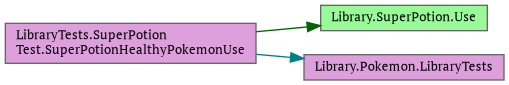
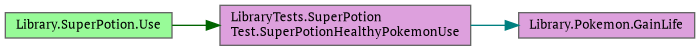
(282, 29) -> (189, 25)
(404, 67) -> (607, 25)
